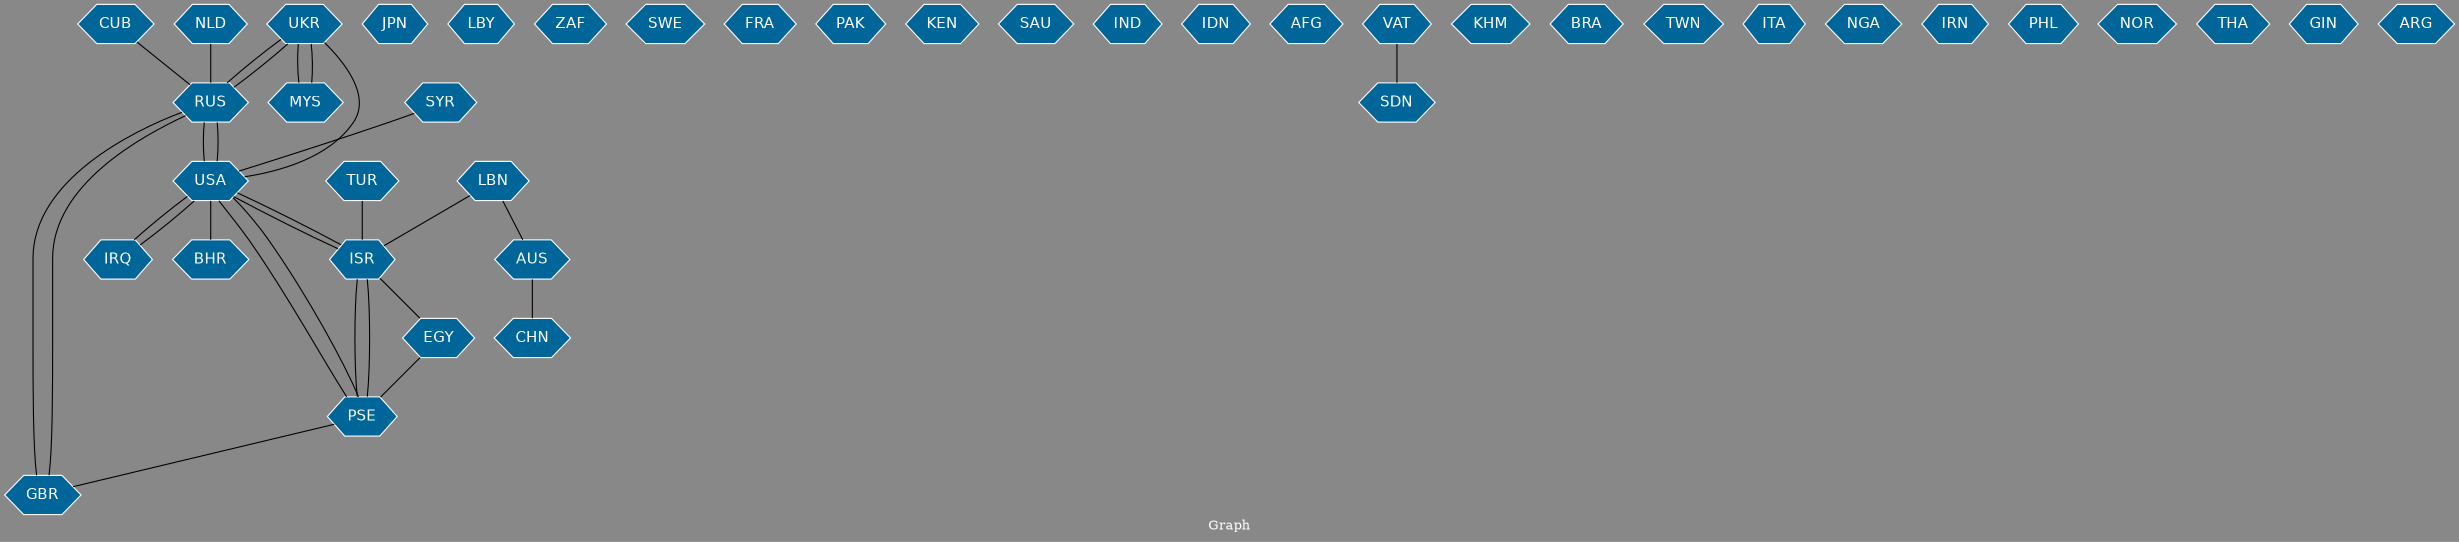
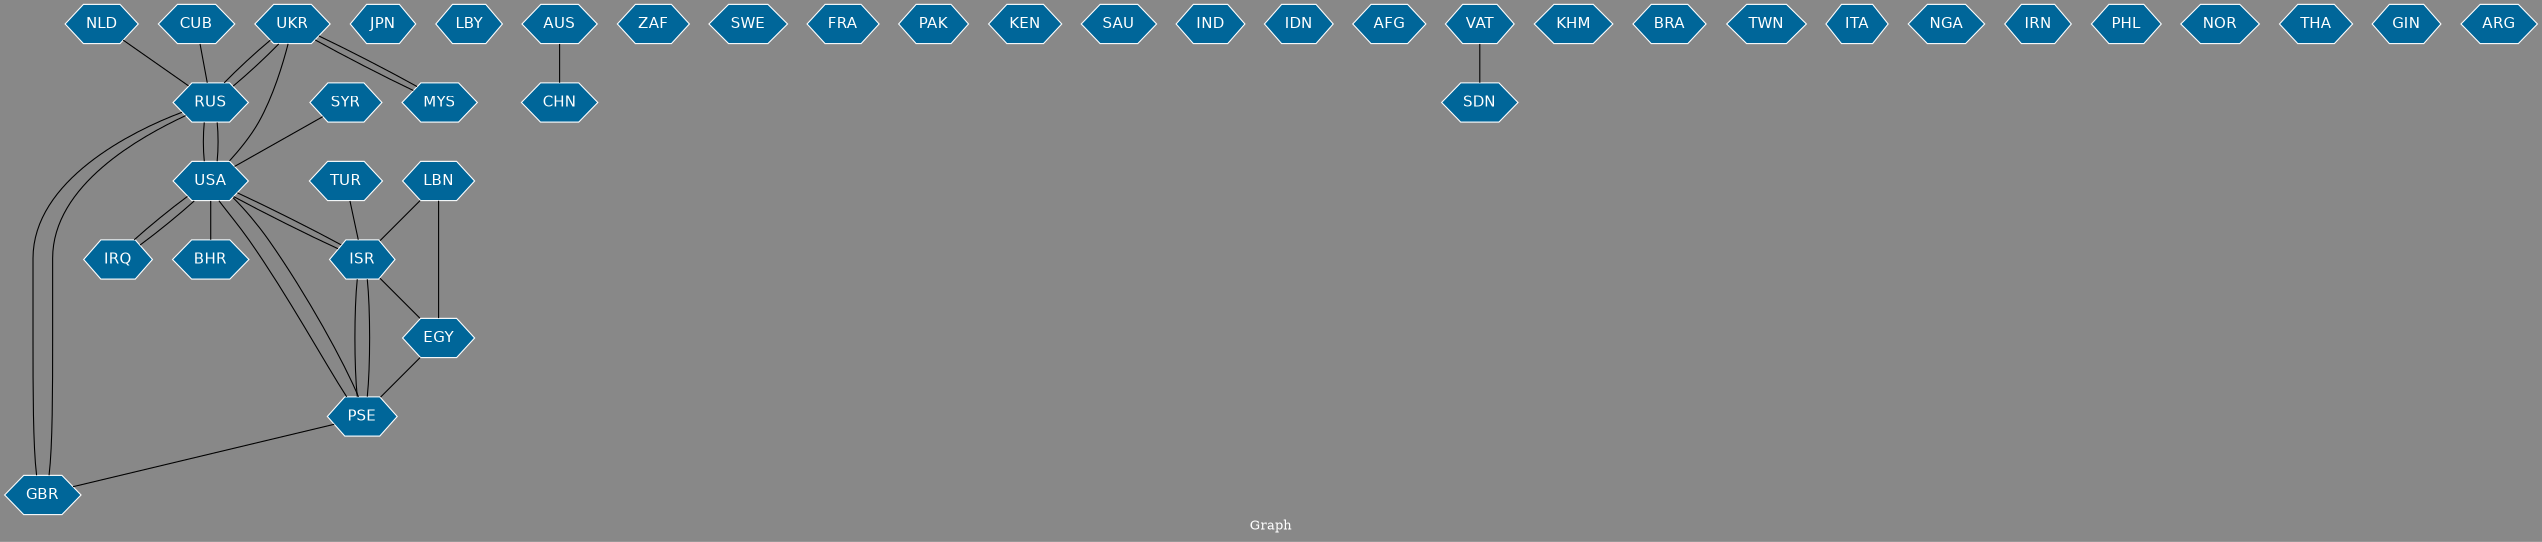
(513, 220) -> (439, 259)
